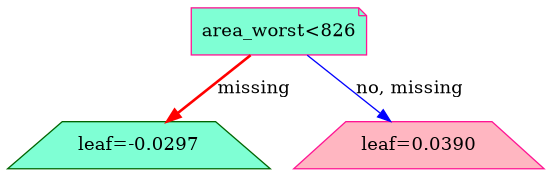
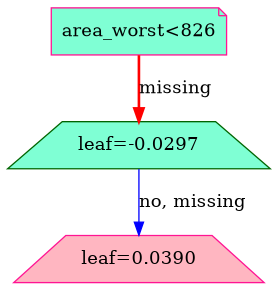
(344, 84) -> (139, 196)
